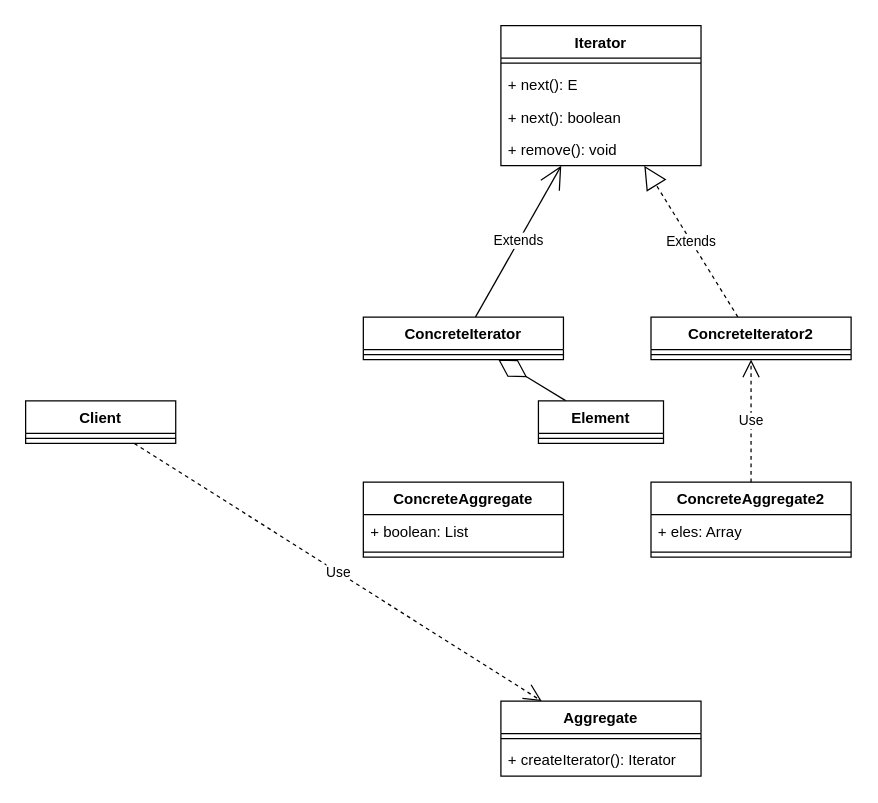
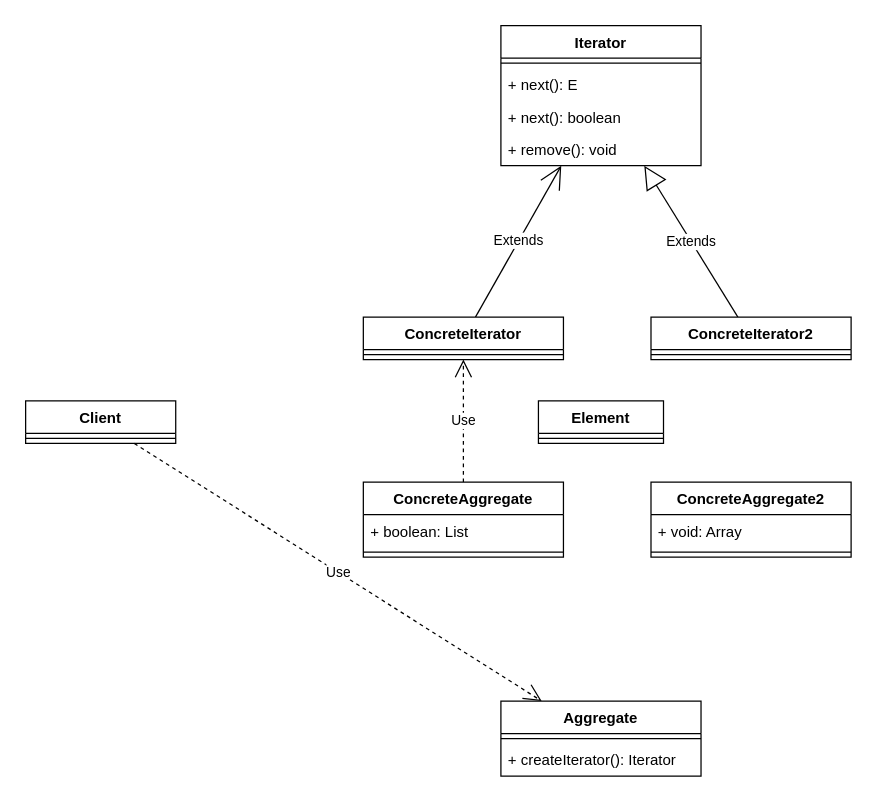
(717, 284) -> (717, 284)
(546, 388) -> none
none -> (463, 423)
(751, 423) -> none
(704, 531) -> (704, 531)
